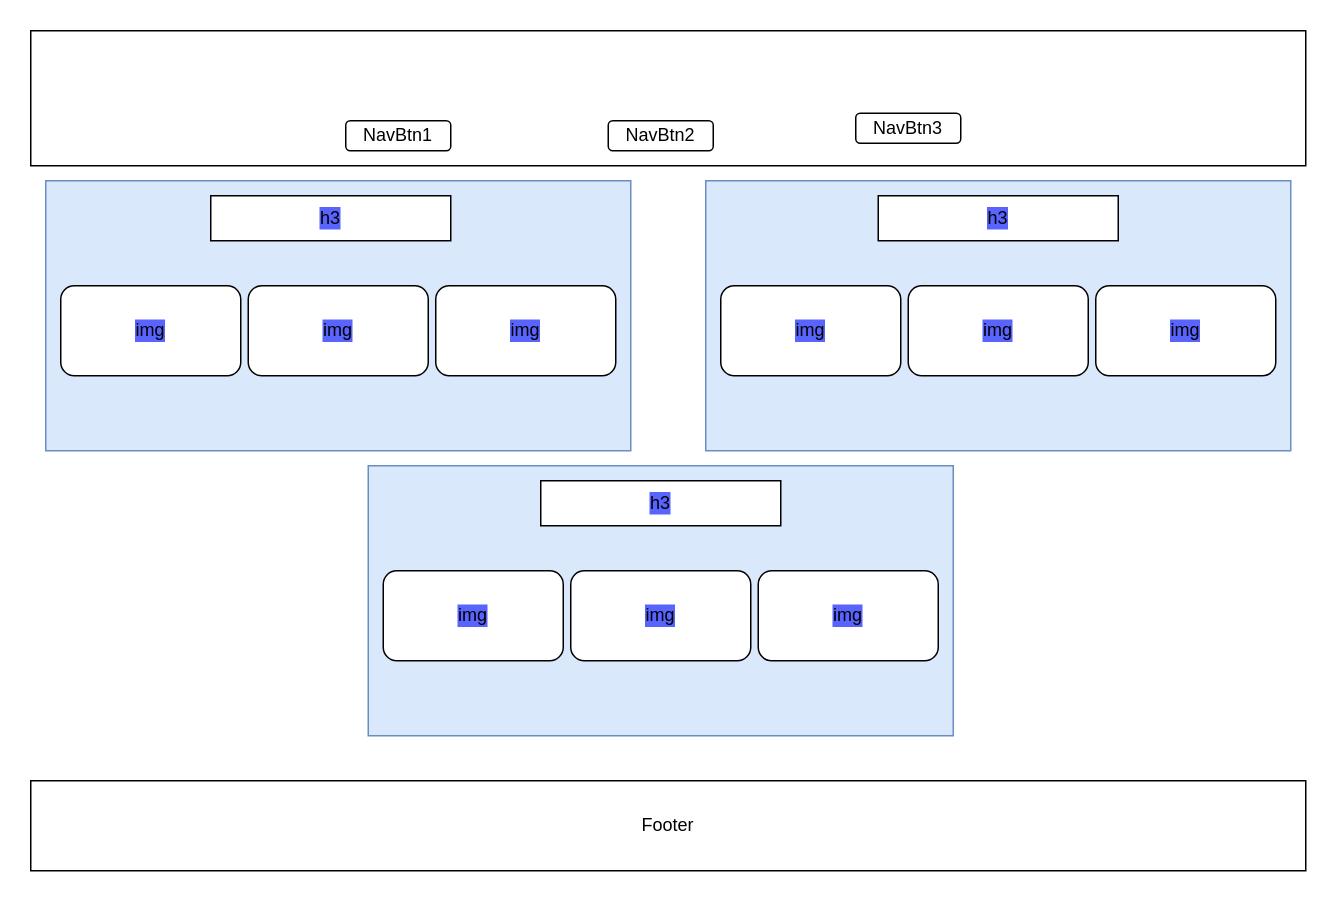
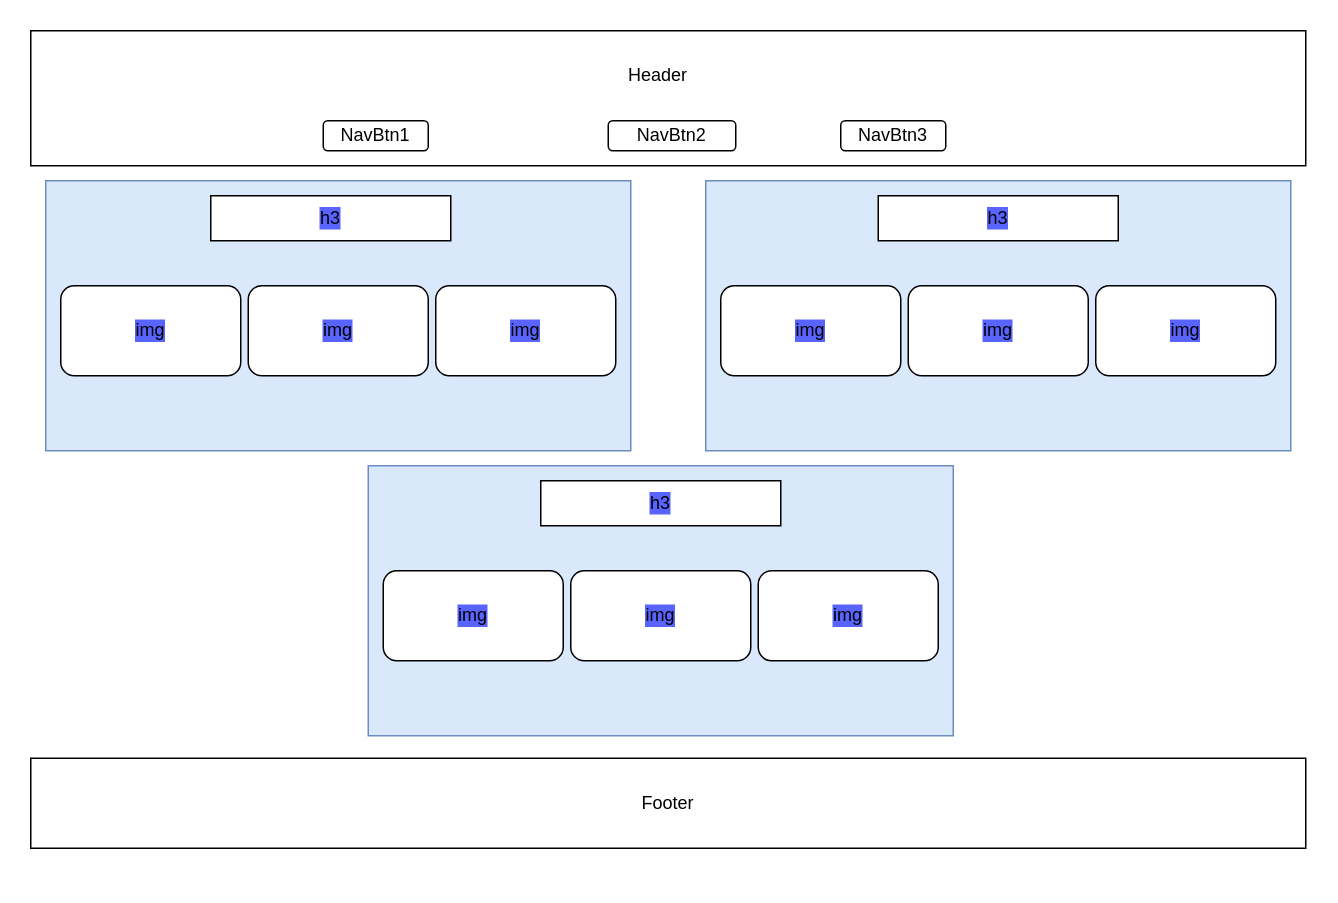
none -> (661, 76)
(908, 128) -> (893, 136)
(398, 136) -> (376, 136)
(661, 136) -> (672, 136)
(668, 826) -> (668, 803)
